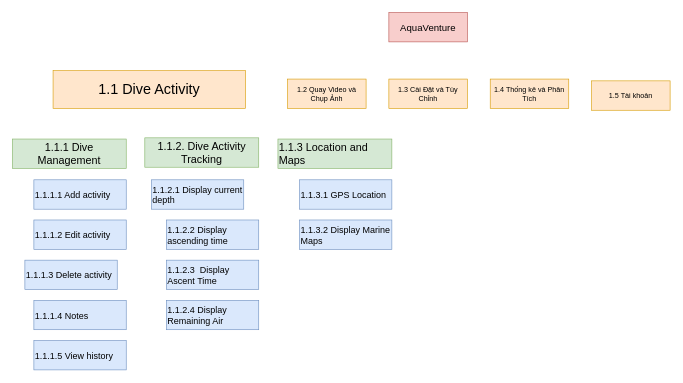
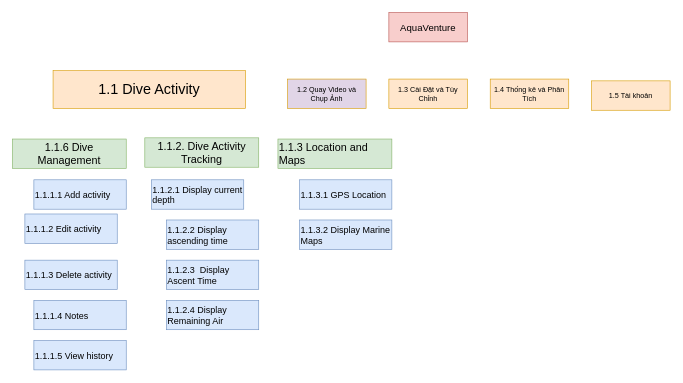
(327, 94) -> (327, 94)
(69, 154) -> (69, 154)
(80, 235) -> (71, 229)
